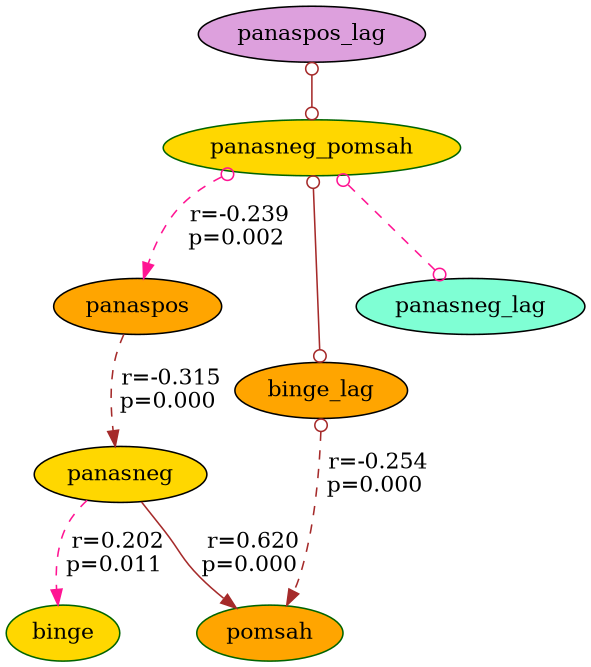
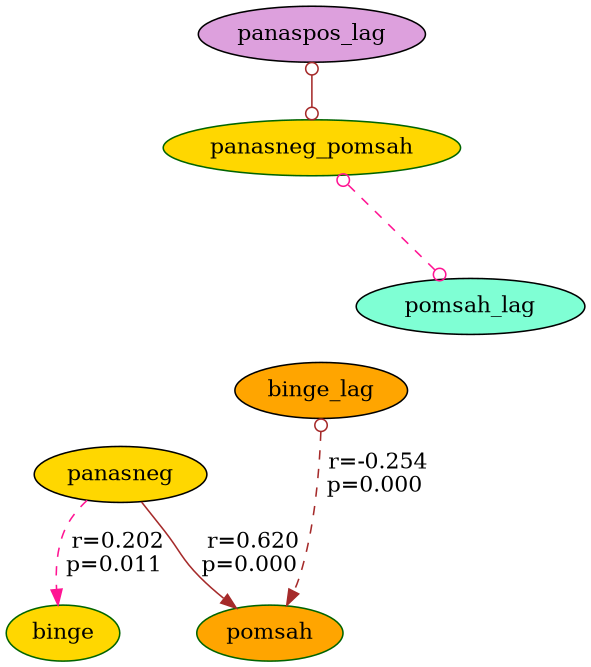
(317, 269) -> none
(138, 306) -> none
(471, 306) -> (471, 306)
